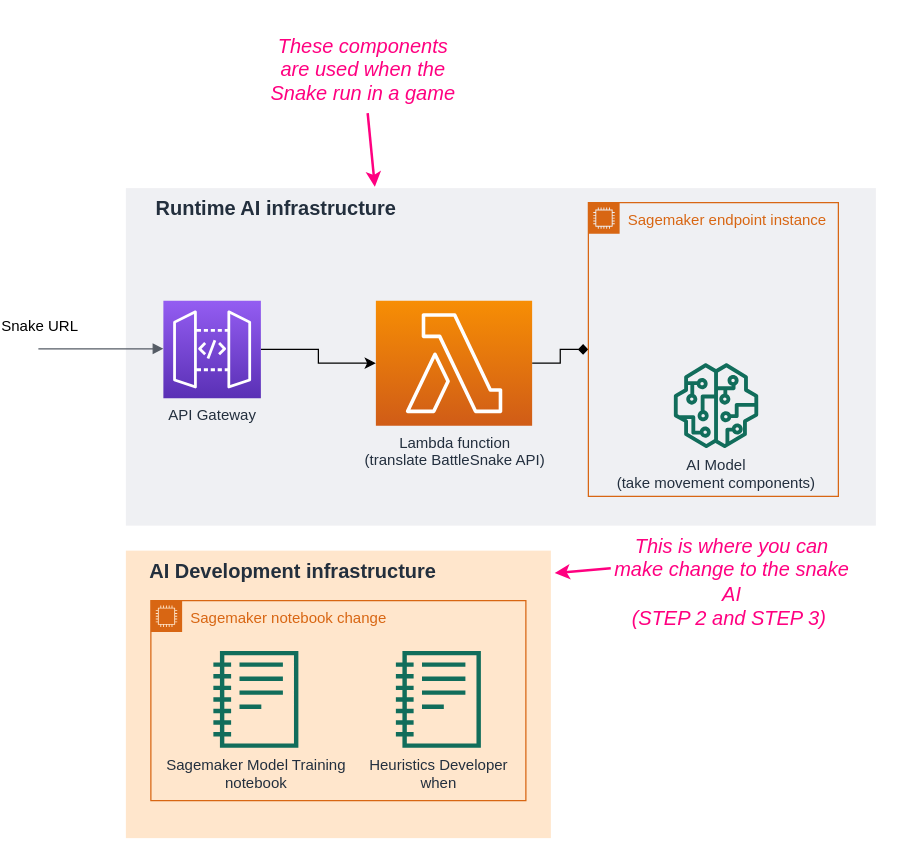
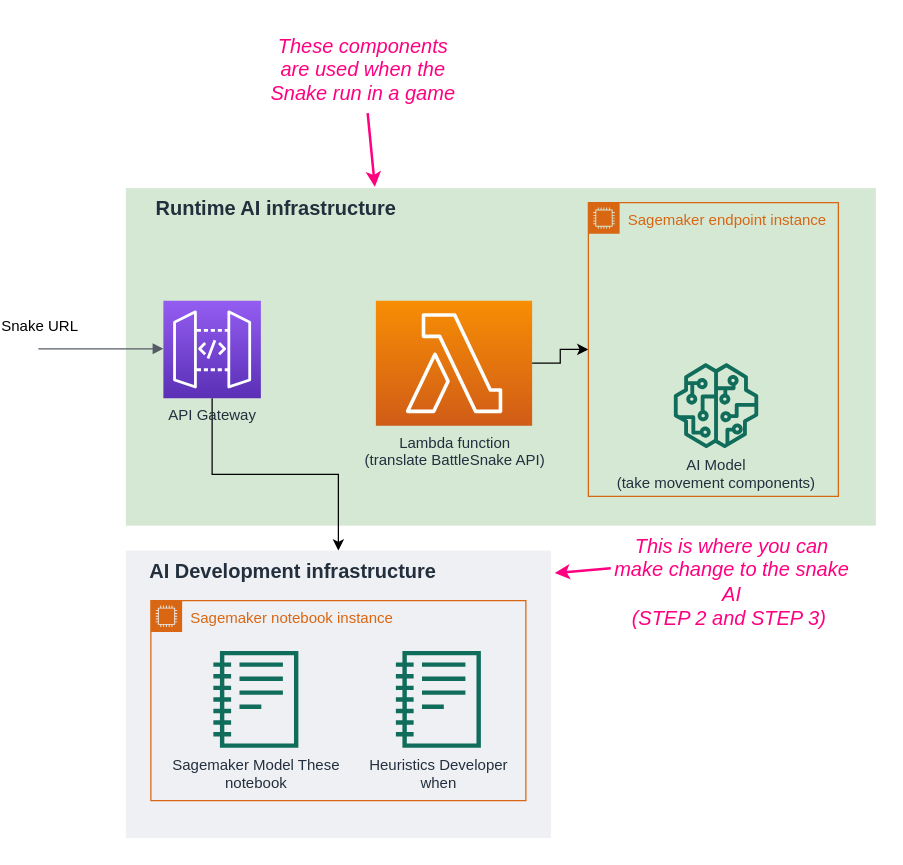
(257, 208) -> (257, 208)
(577, 349) -> (578, 349)
(318, 351) -> (271, 474)
(292, 618) -> (298, 618)
(338, 694) -> (338, 694)
(256, 775) -> (256, 775)
